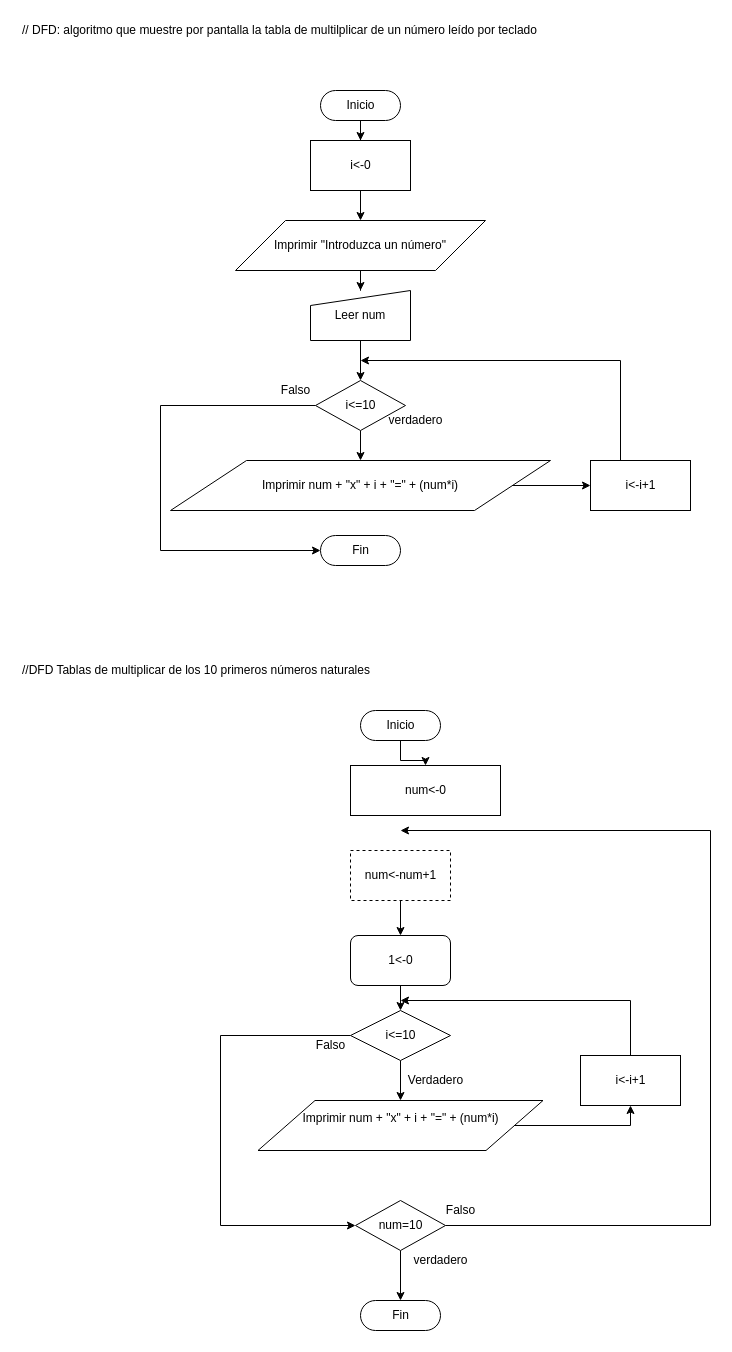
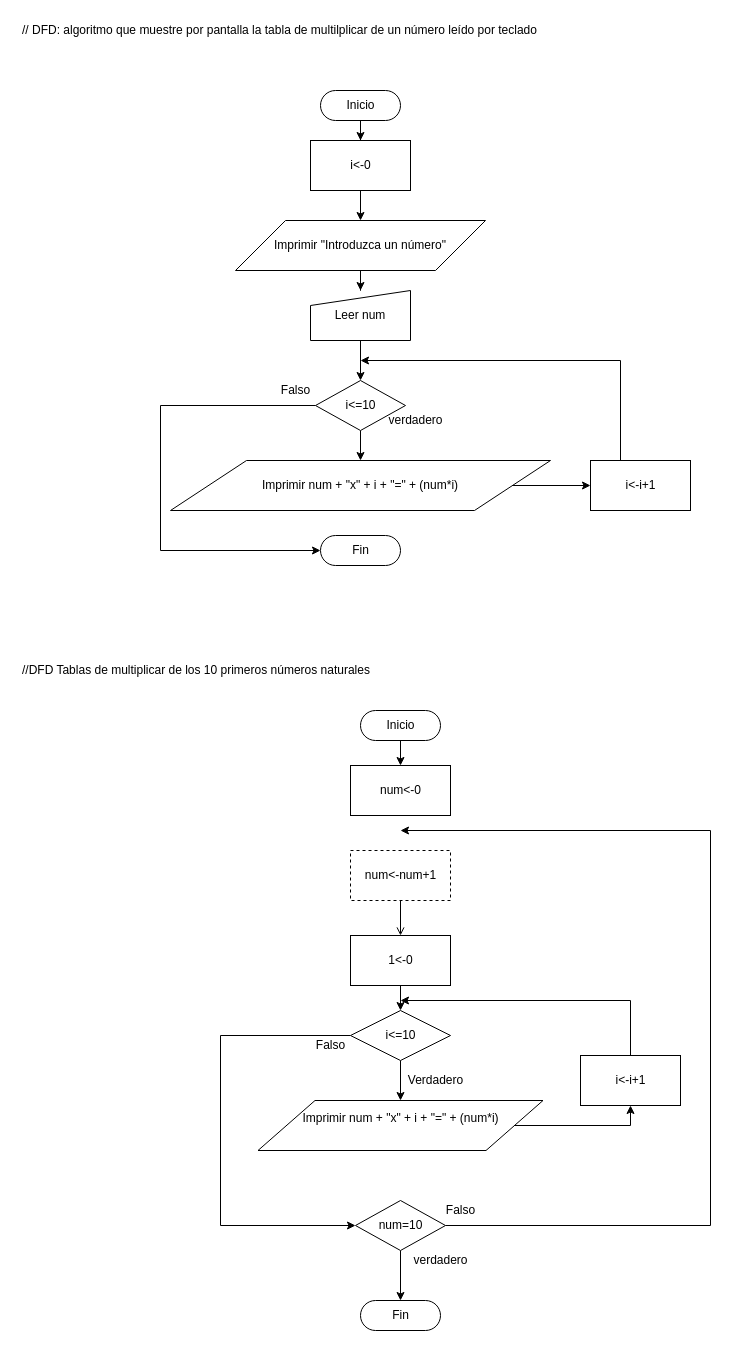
(426, 791) -> (401, 791)
(401, 927) -> (401, 929)
(401, 961) -> (401, 961)
